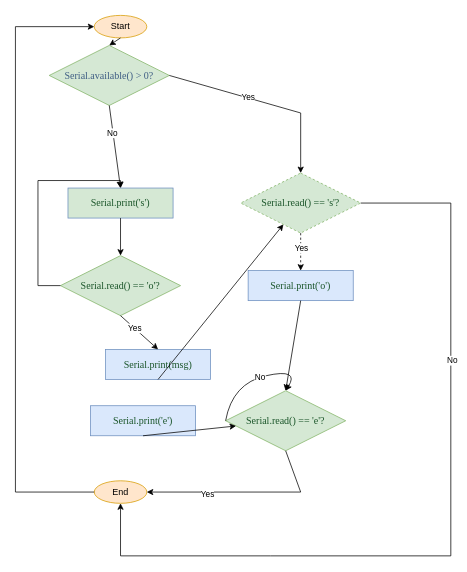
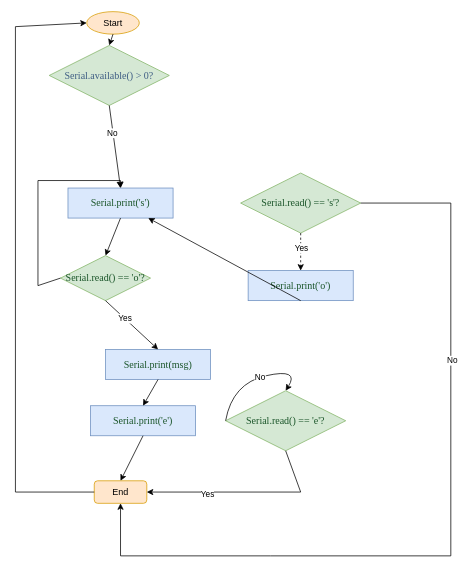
(120, 27) -> (113, 23)
(261, 102) -> none
(120, 203) -> (120, 203)
(300, 203) -> (300, 203)
(120, 285) -> (105, 278)
(219, 304) -> (152, 390)
(293, 342) -> (226, 260)
(187, 431) -> (133, 455)
(120, 492) -> (120, 492)
